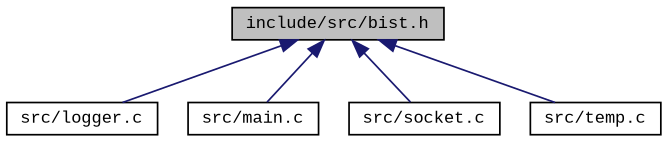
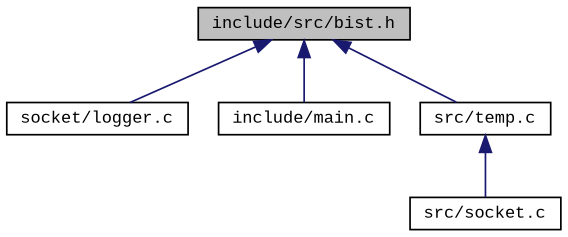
(387, 78) -> (485, 175)
(82, 119) -> (97, 119)
(253, 119) -> (304, 119)
